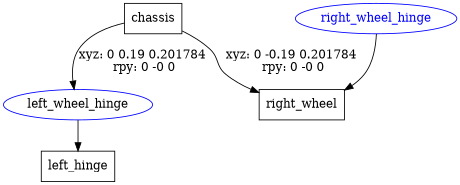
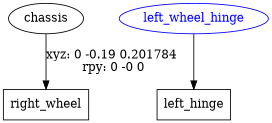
(153, 19) -> (46, 19)
(376, 19) -> none
(86, 41) -> none
(78, 105) -> (194, 19)
